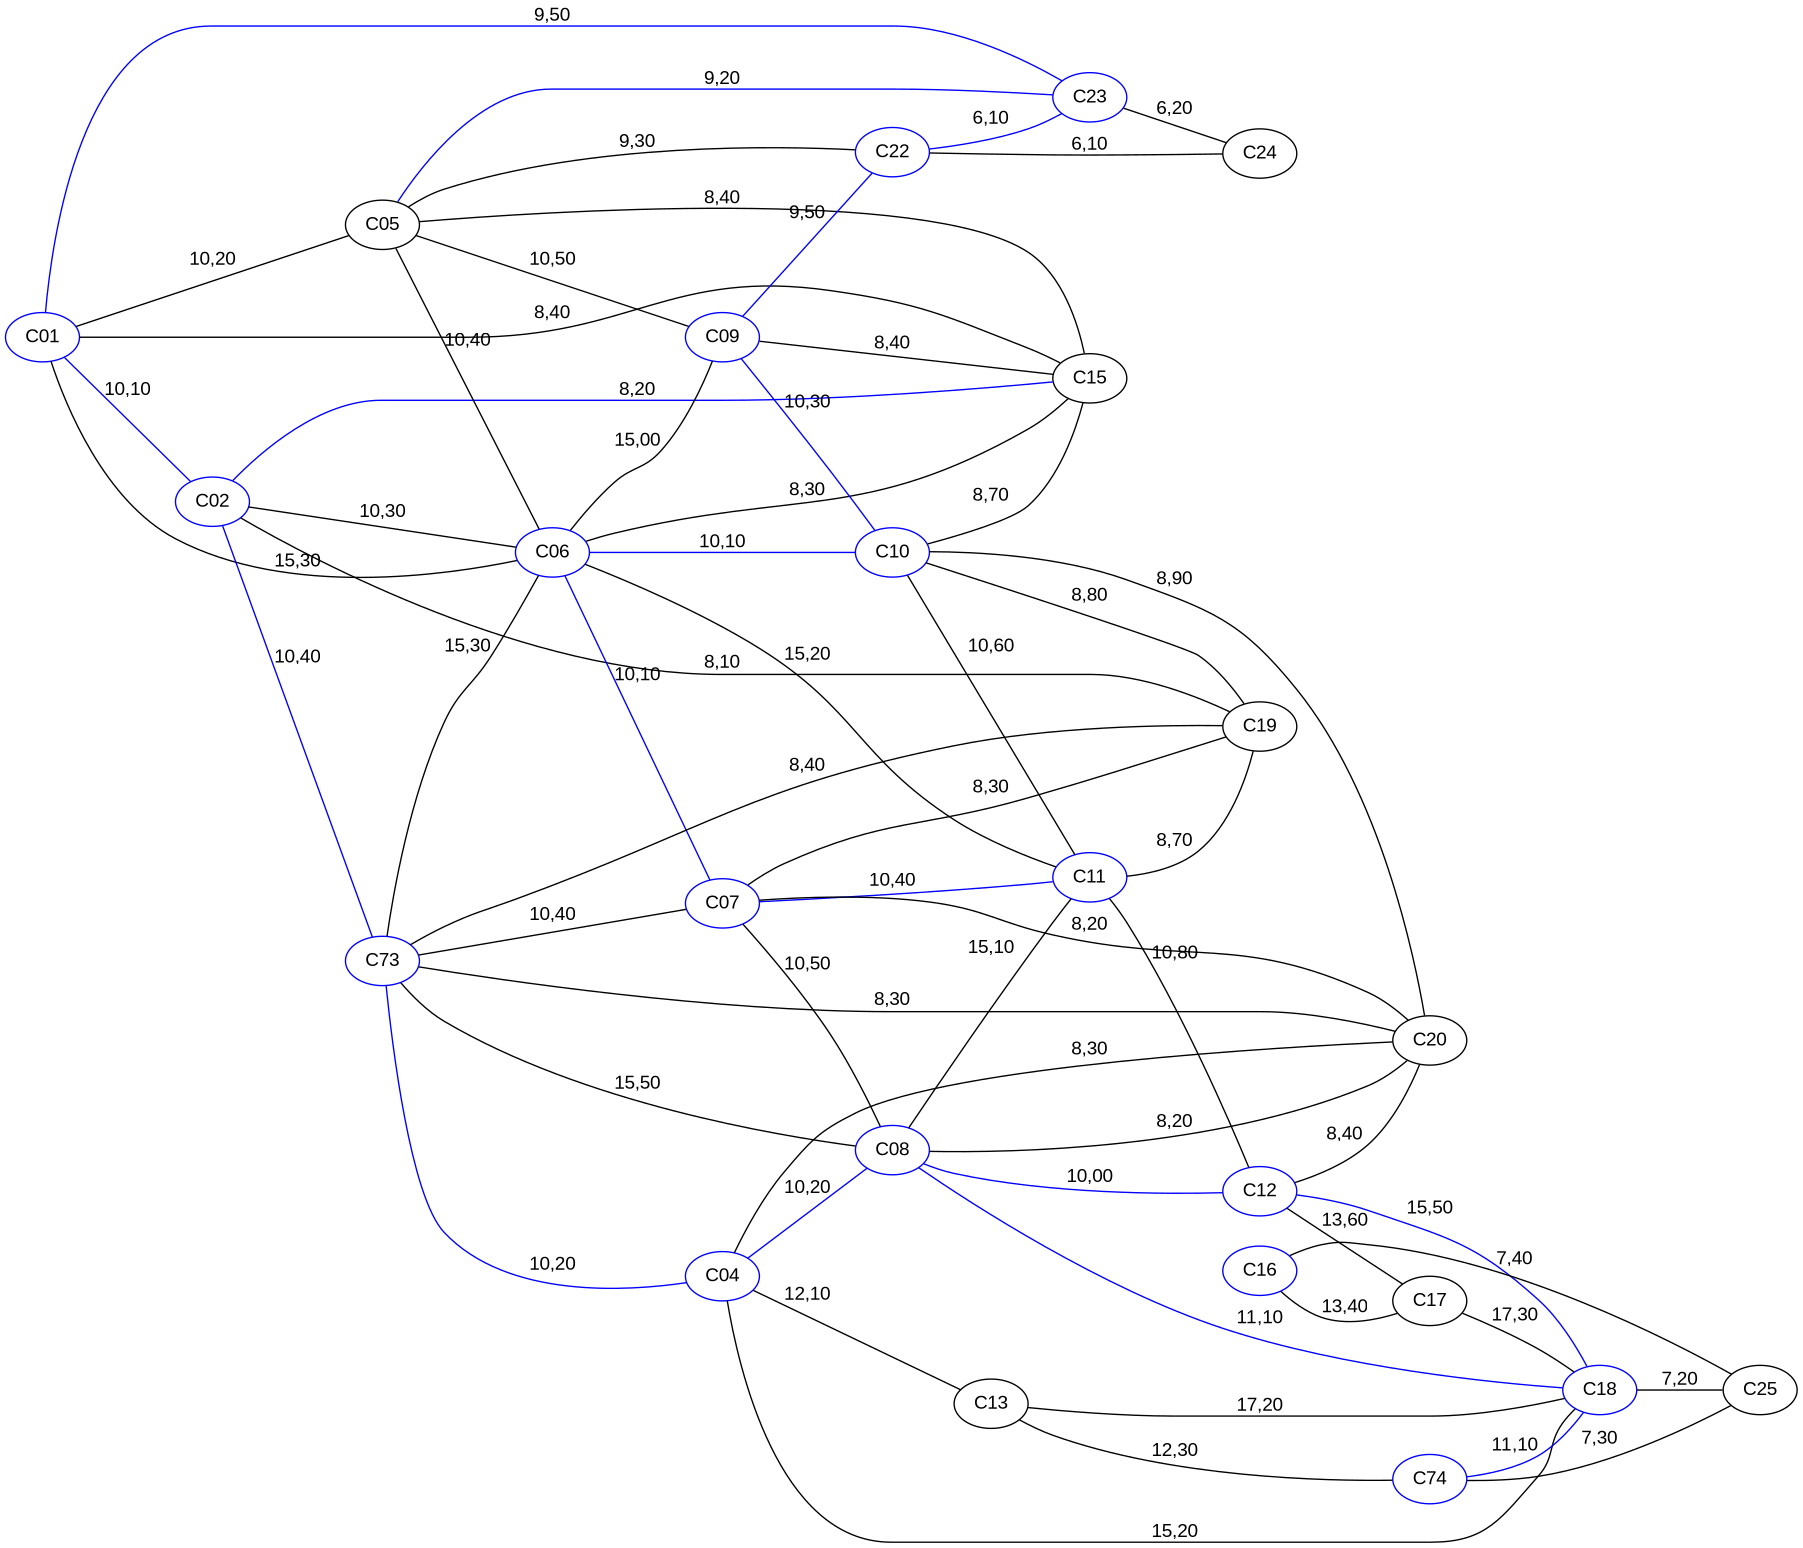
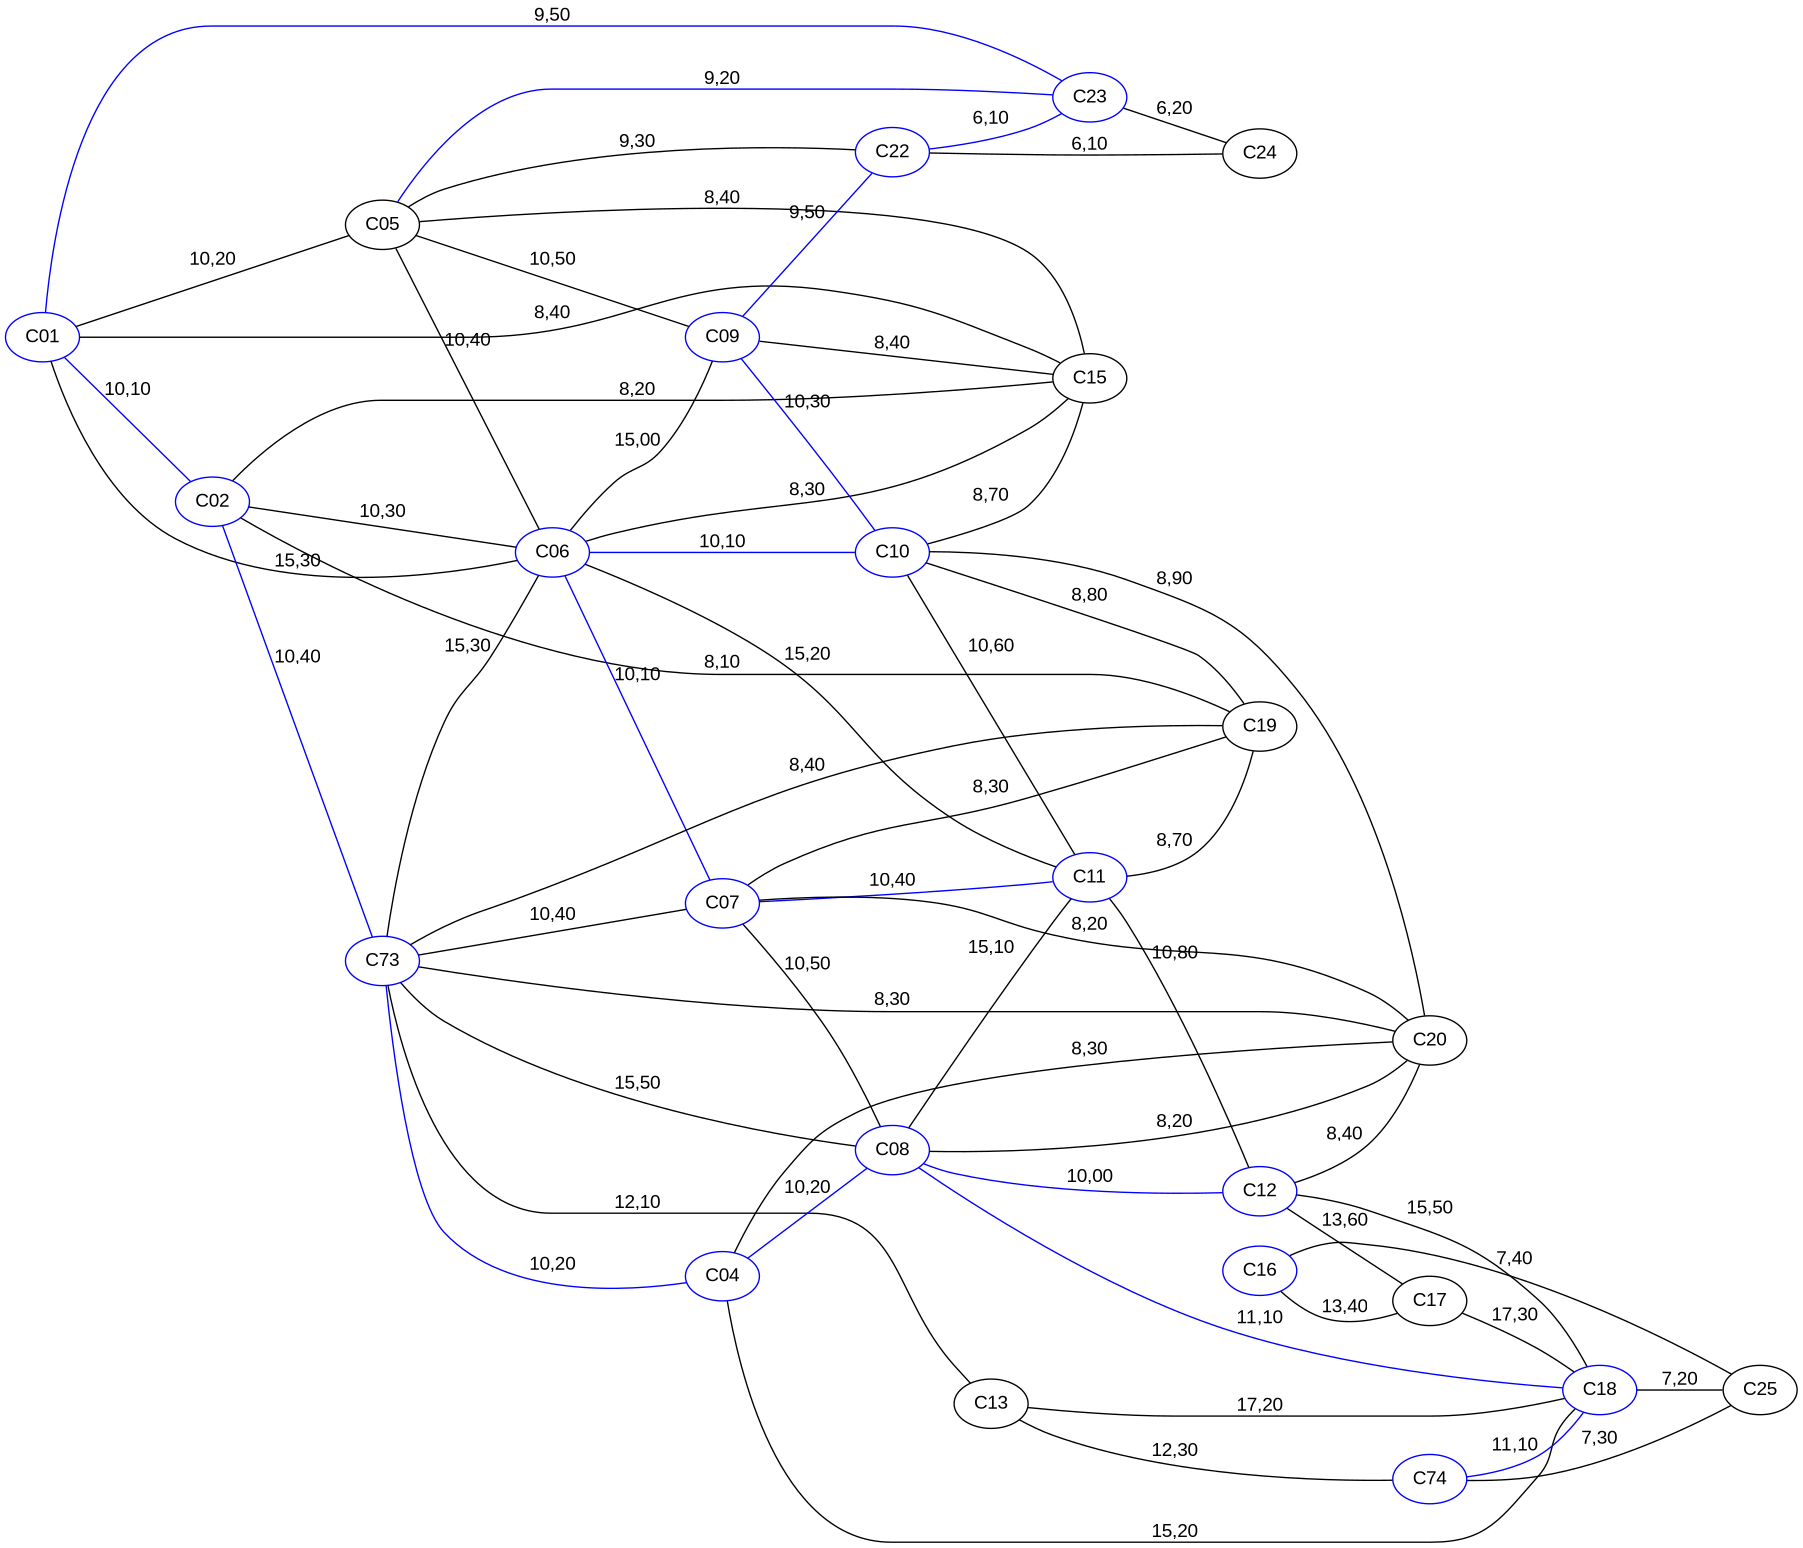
(631, 400) -> (631, 400)
(1464, 1246) -> (1464, 1246)
(857, 1340) -> (653, 1213)
